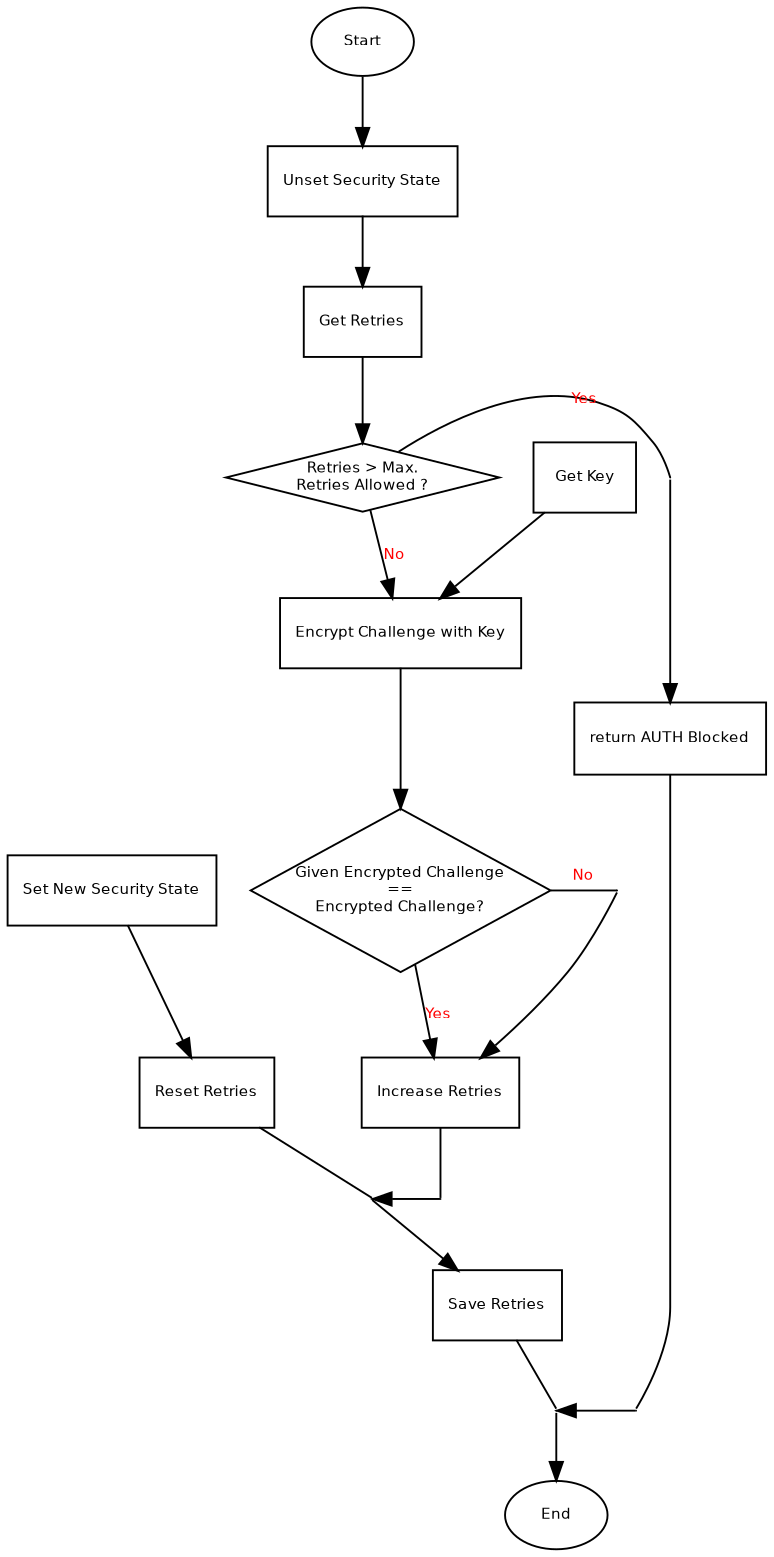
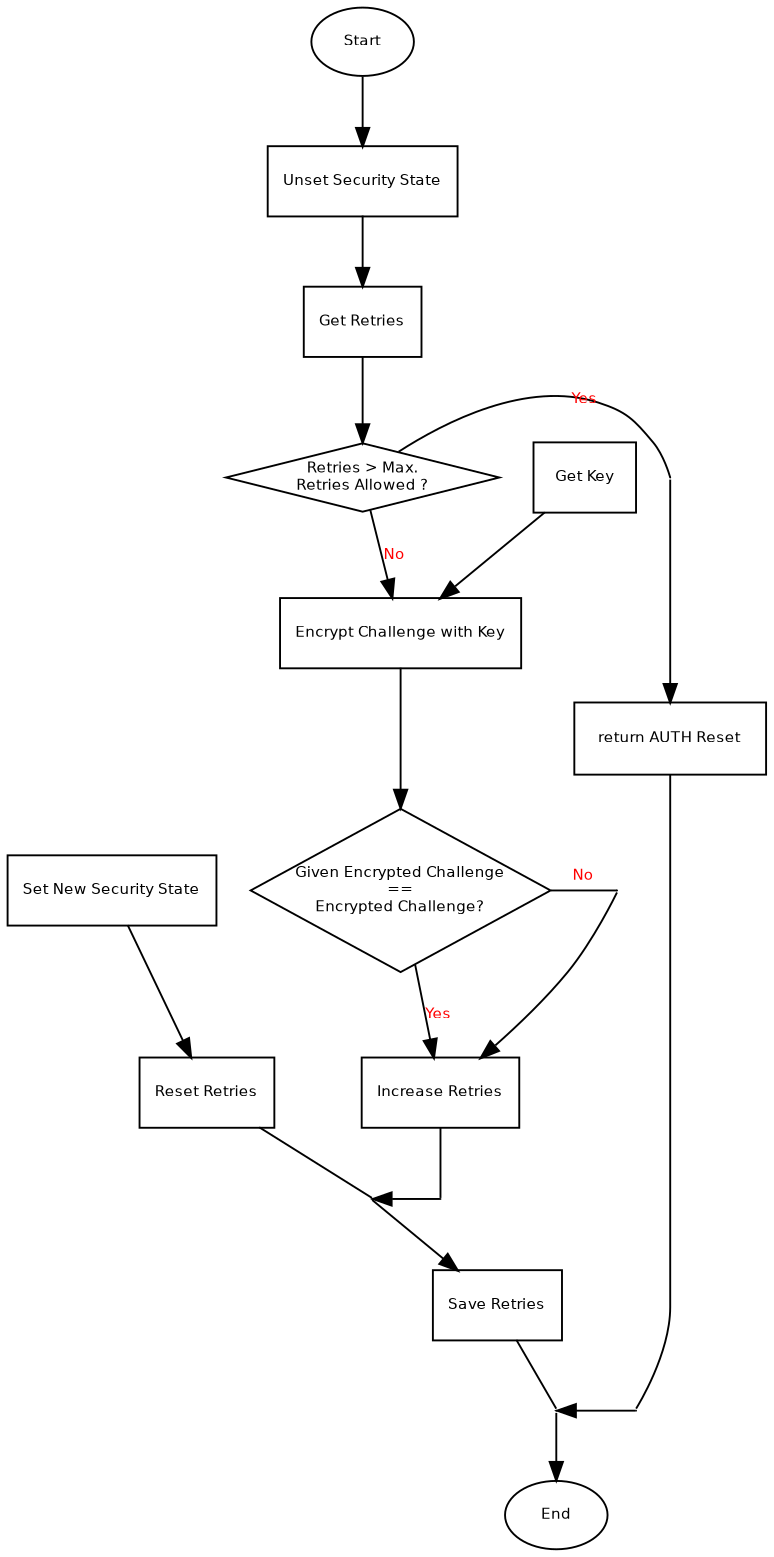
(670, 739) -> (670, 739)
